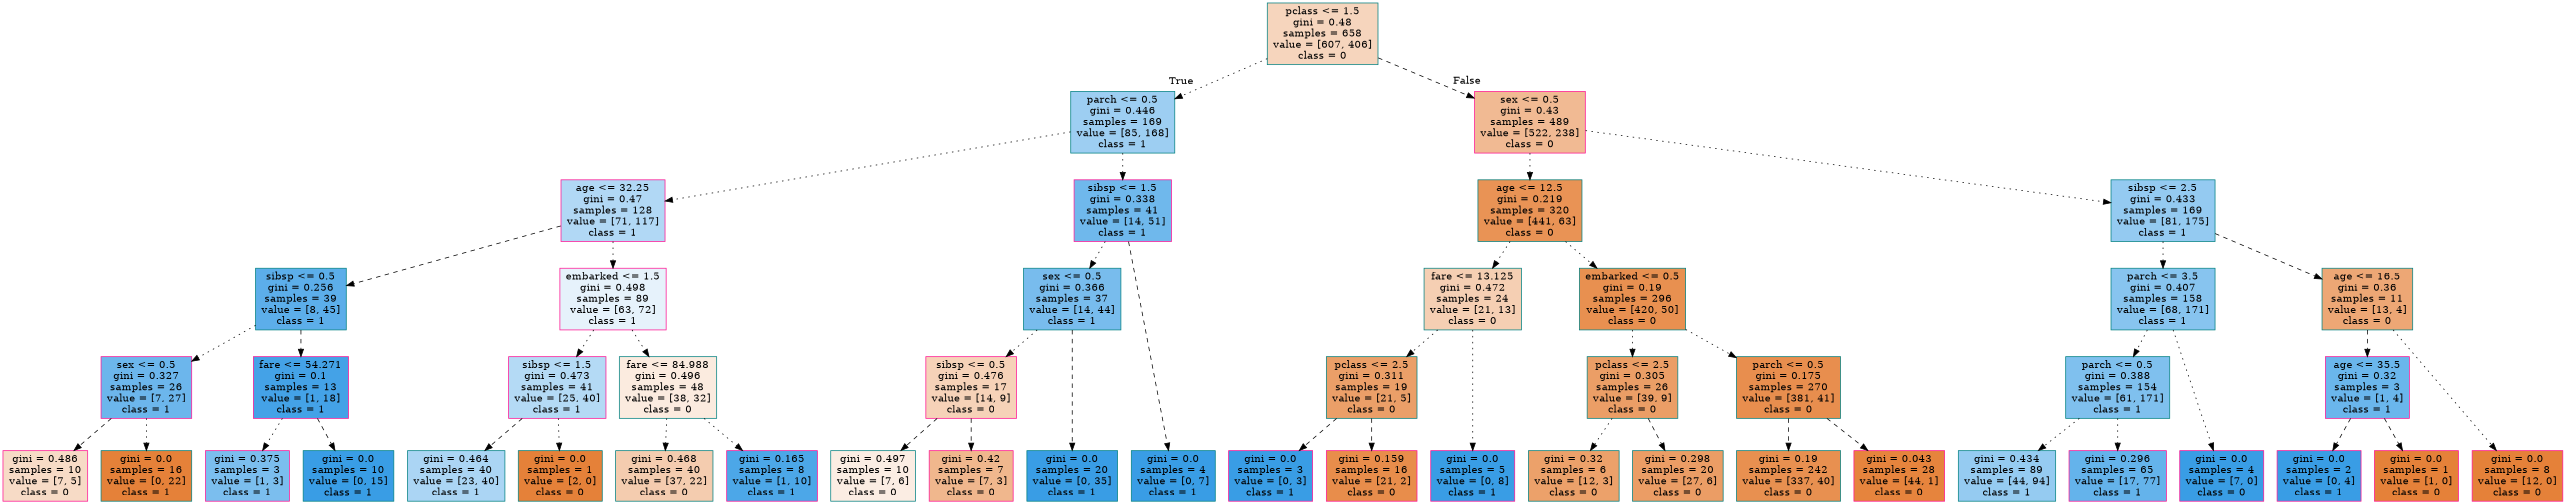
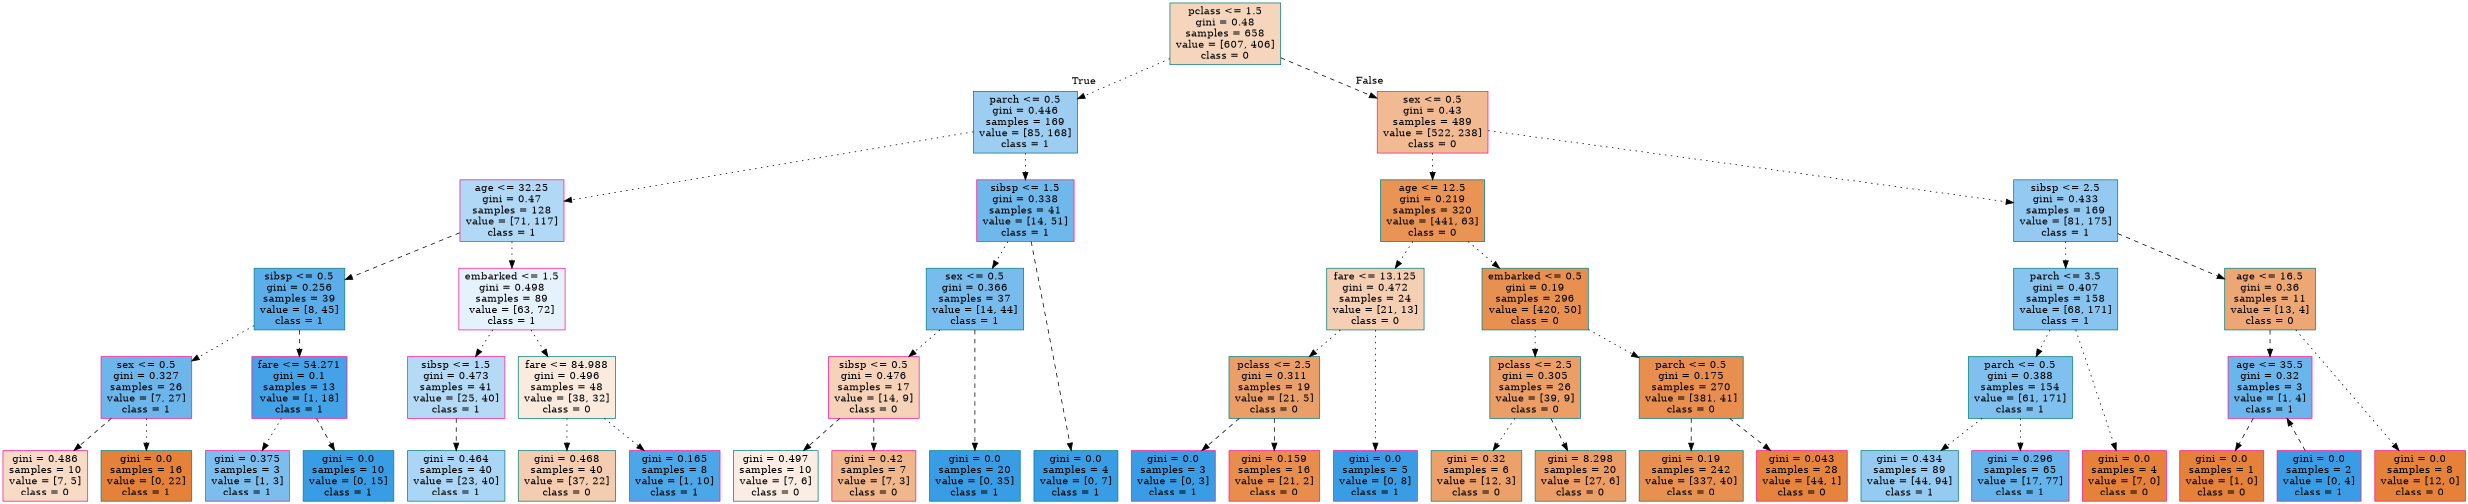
(2343, 431) -> (2298, 438)
(560, 476) -> none
(1678, 476) -> (1580, 476)
(2222, 476) -> (2124, 476)
